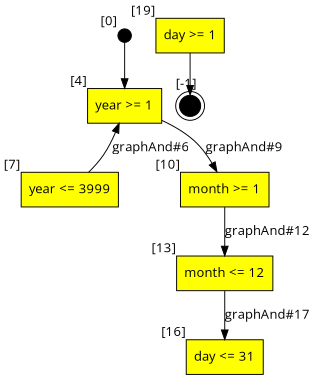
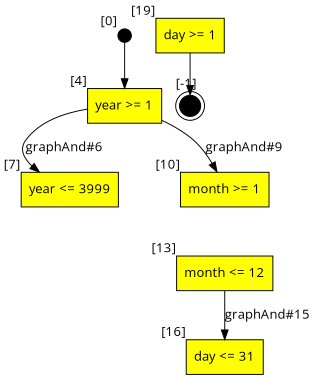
(104, 154) -> (41, 126)
(225, 227) -> none
(268, 315) -> (268, 315)
